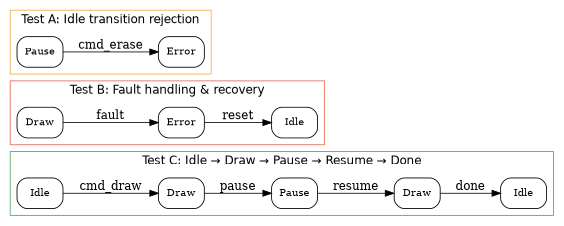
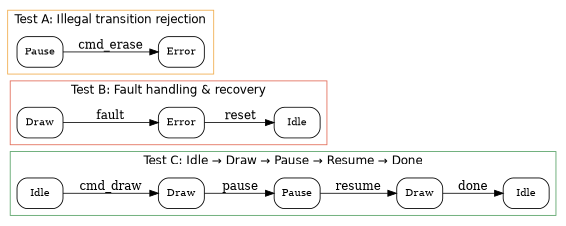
(111, 20) -> (111, 20)
